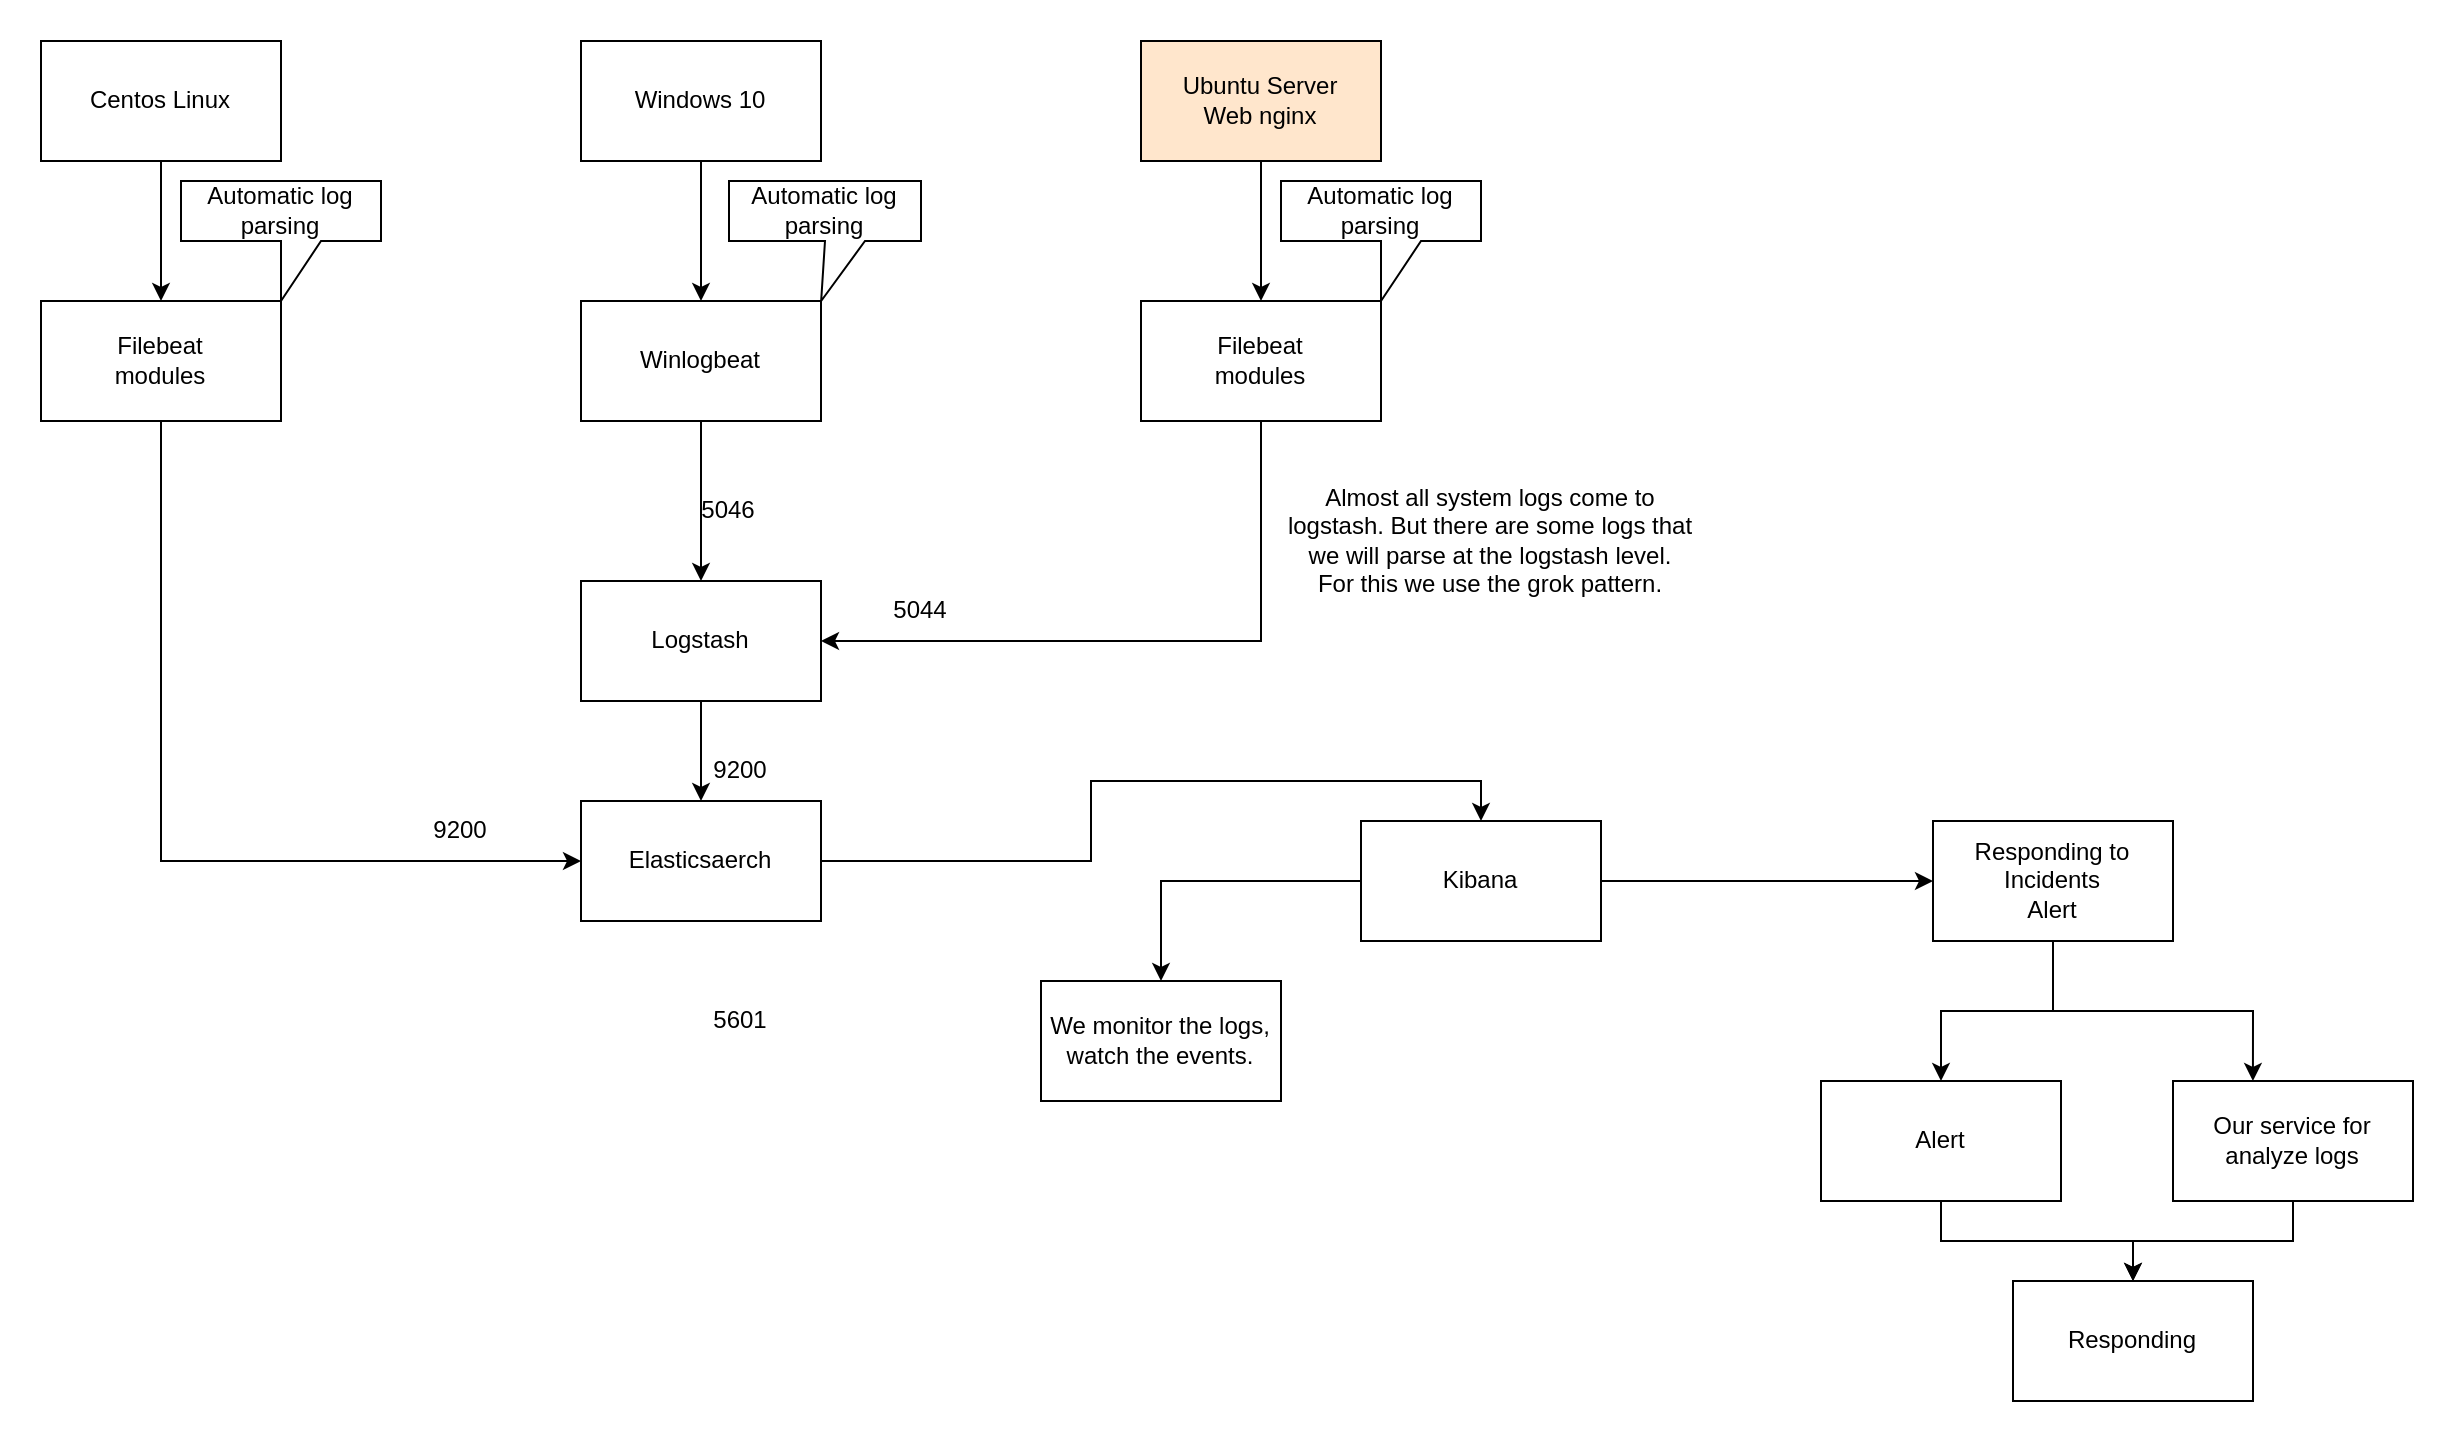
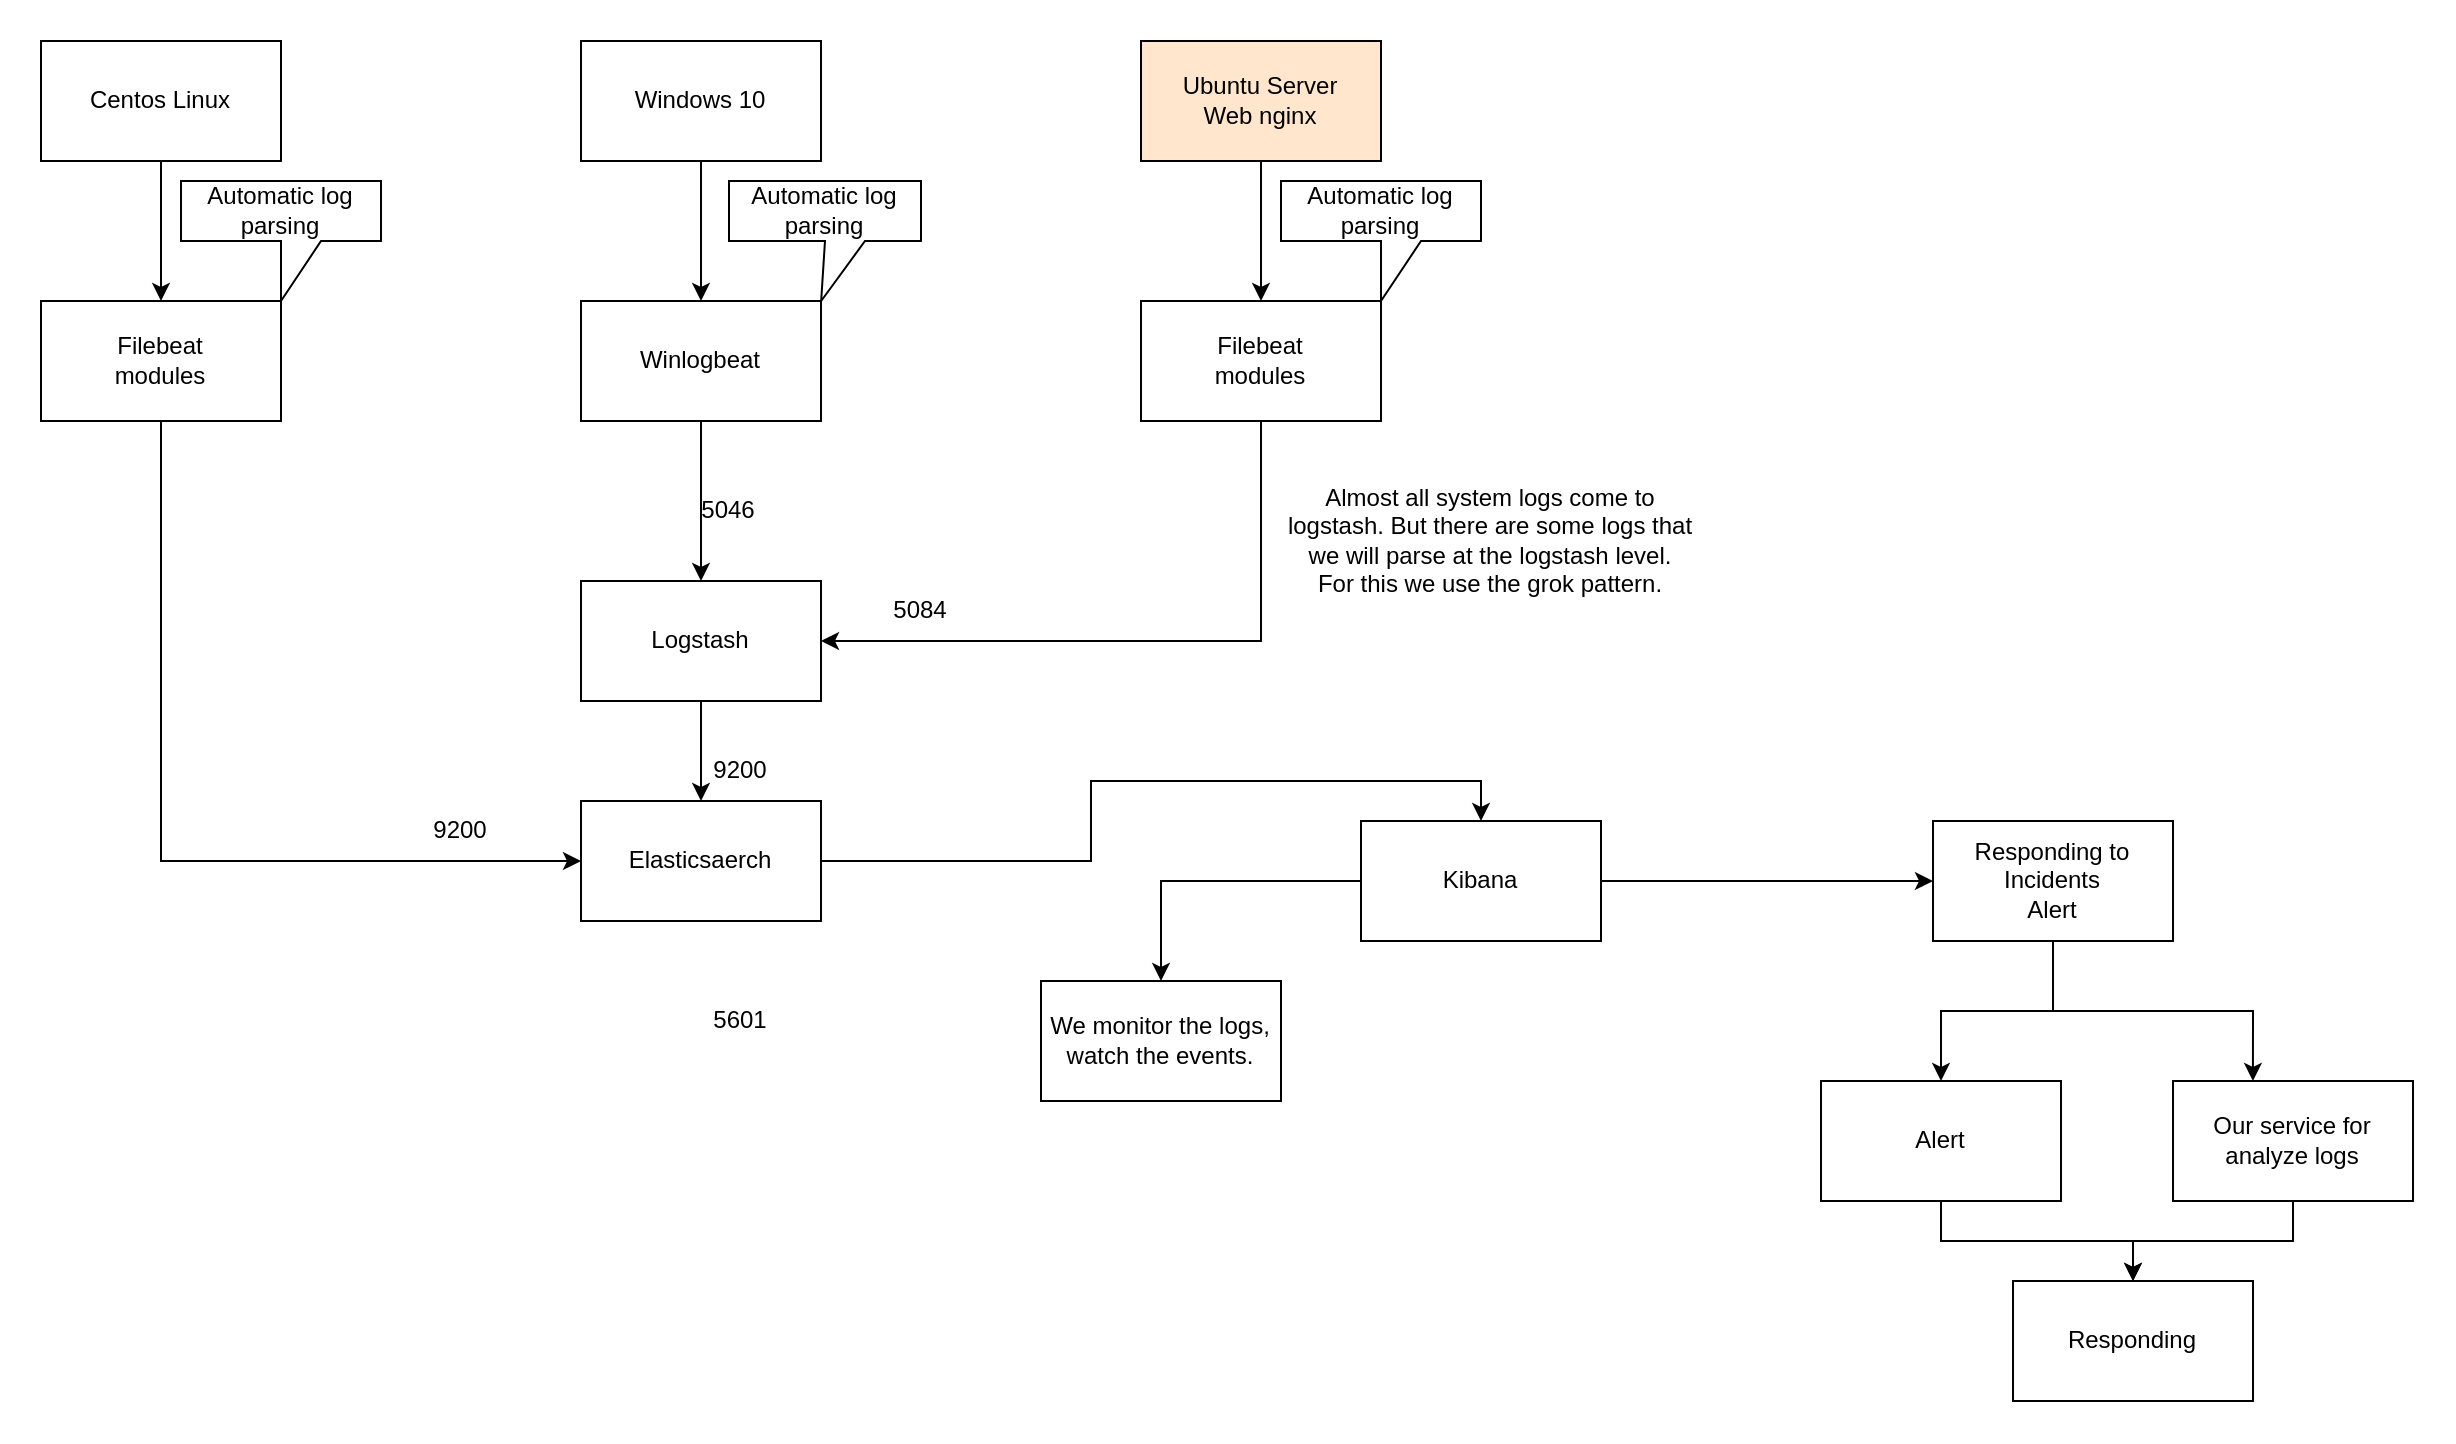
(921, 611) -> (921, 611)
